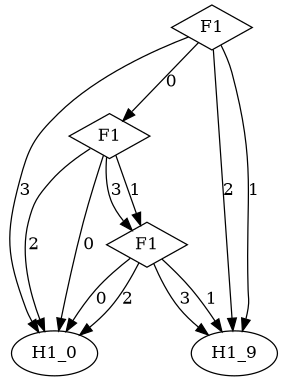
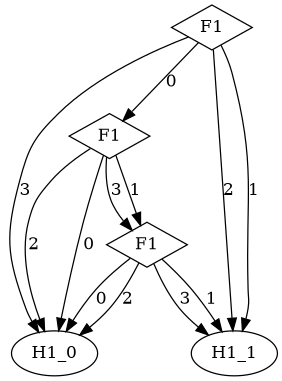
(234, 353) -> (234, 353)
